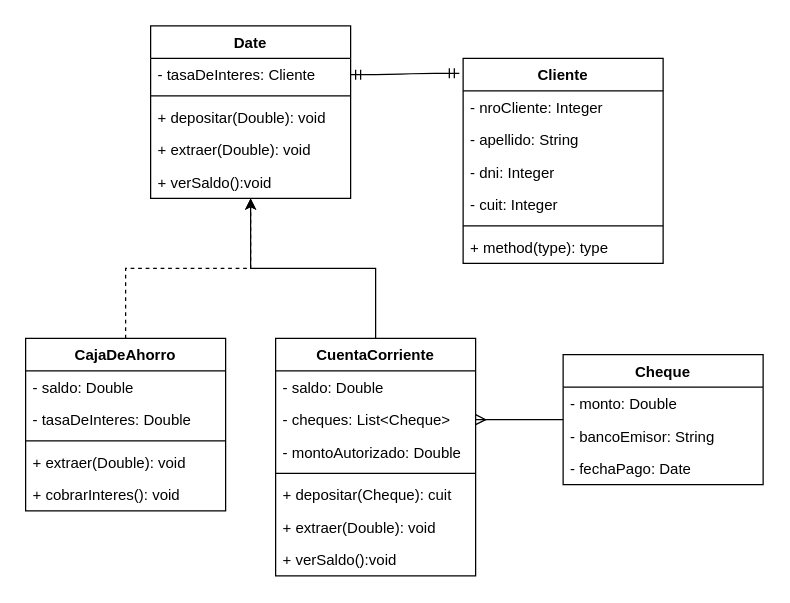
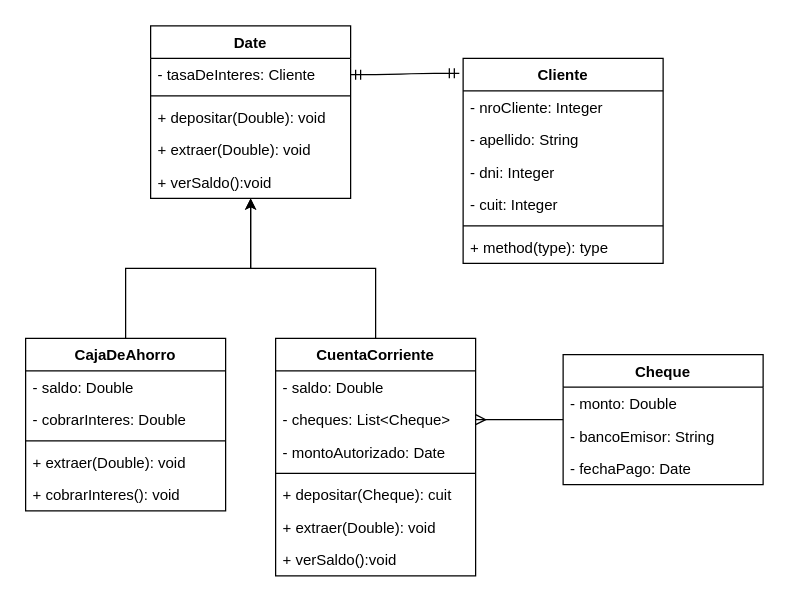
(152, 268) -> (152, 268)
(121, 420) -> (121, 420)
(378, 453) -> (371, 453)
